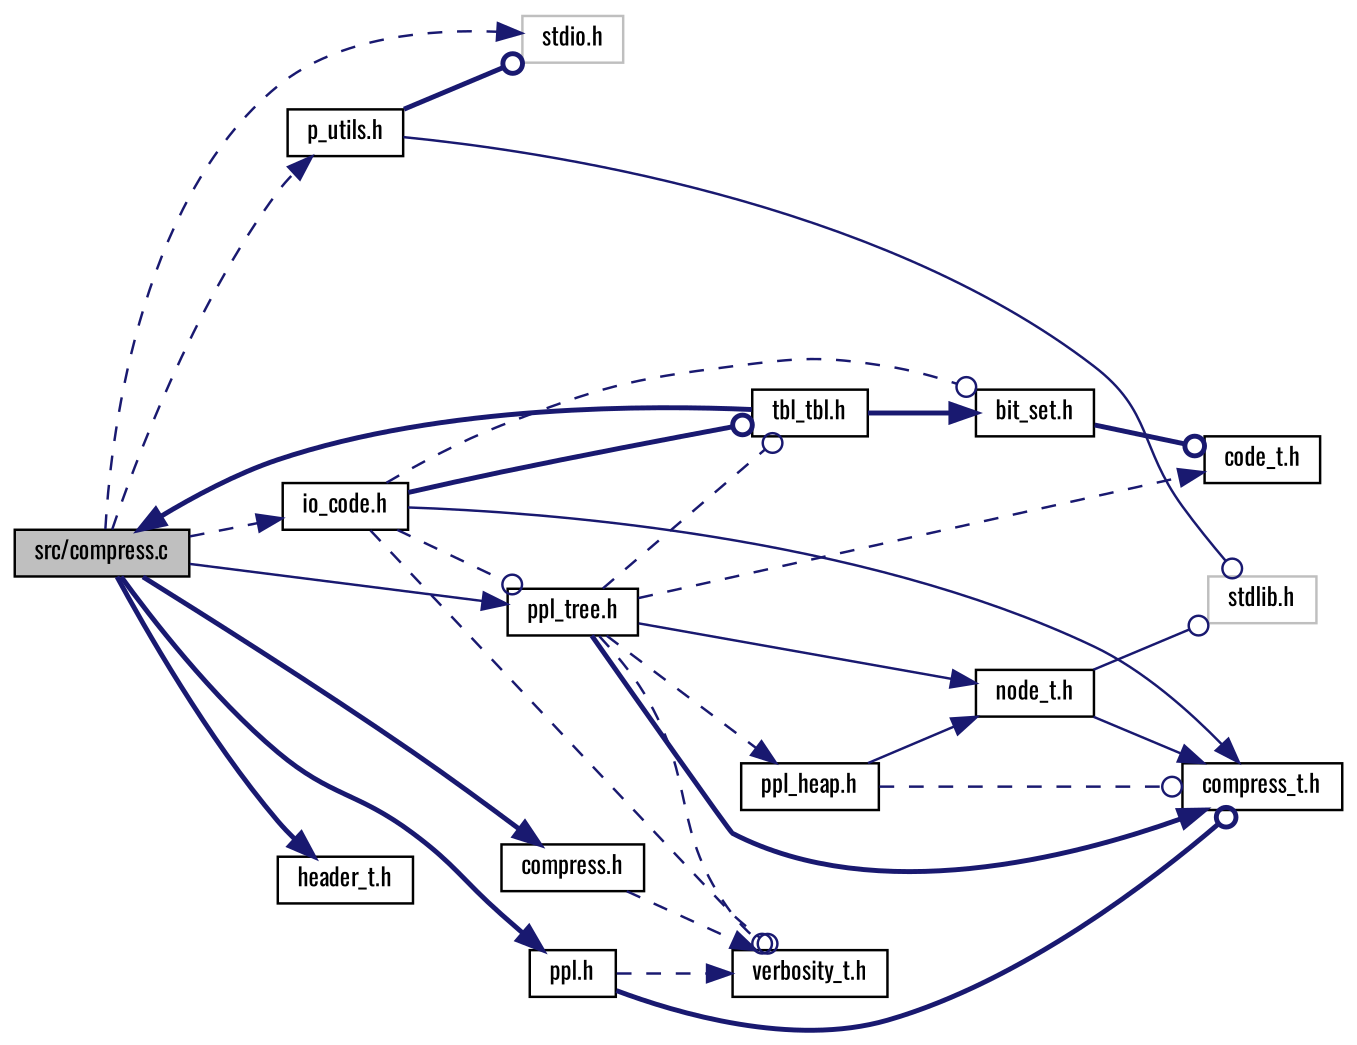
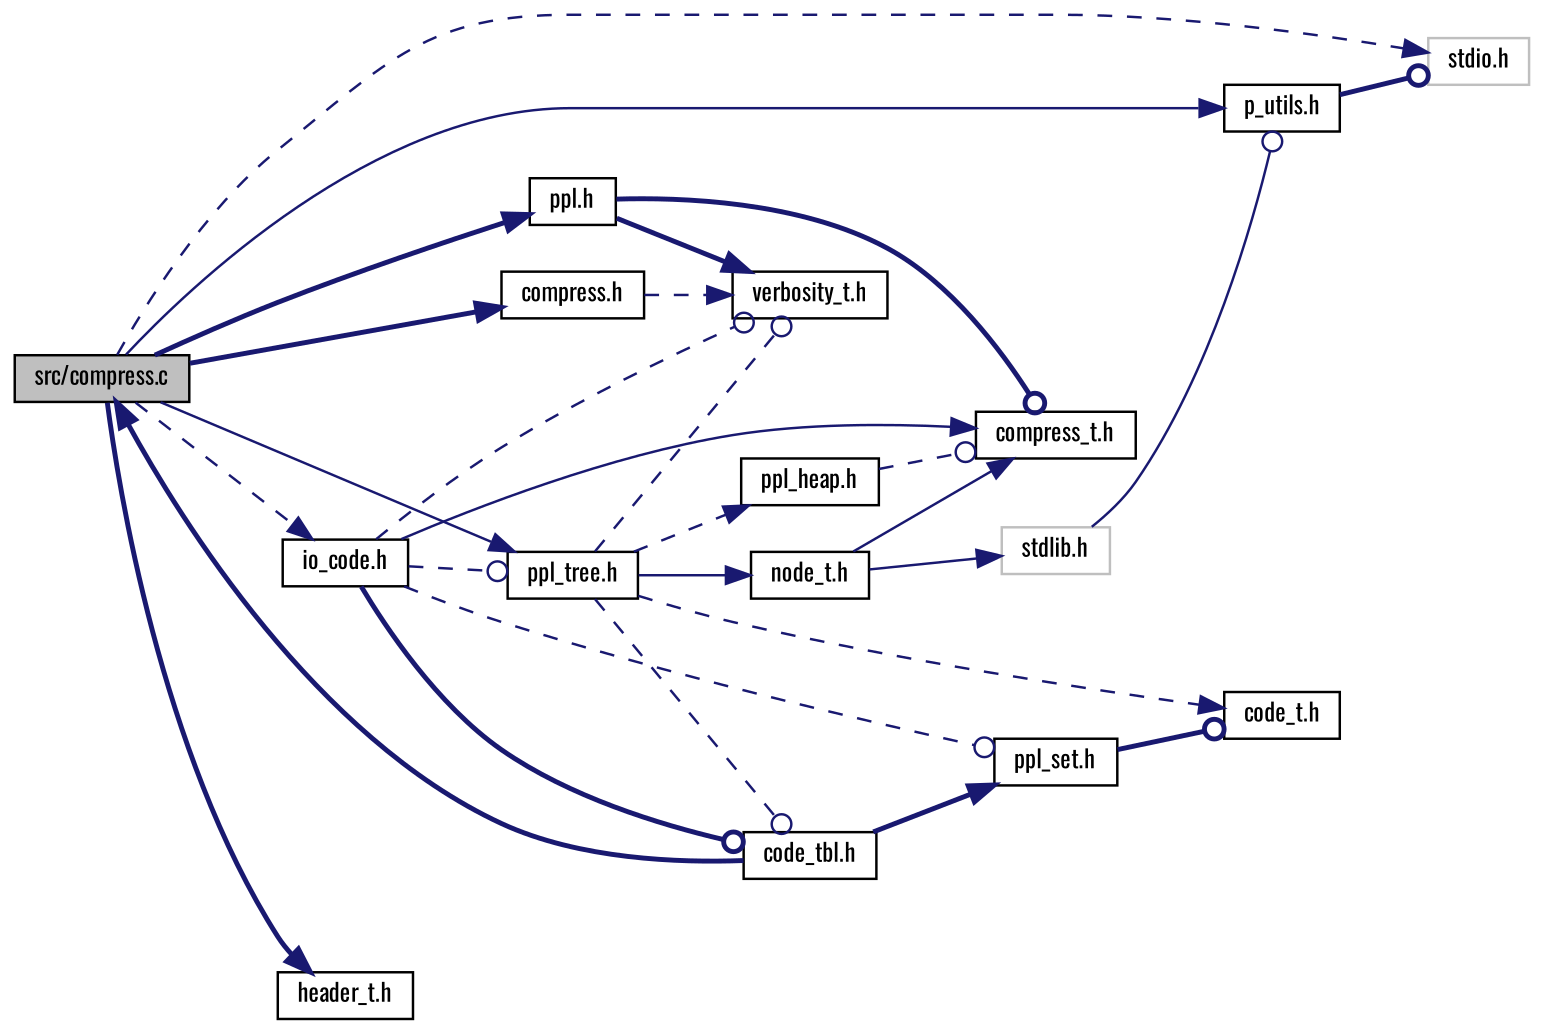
(876, 247) -> (1205, 352)
(188, 344) -> (624, 108)
(810, 413) -> (810, 856)
(1035, 413) -> (1056, 762)
(1141, 650) -> (923, 564)
(911, 745) -> none
(836, 865) -> none
(662, 974) -> (671, 240)
